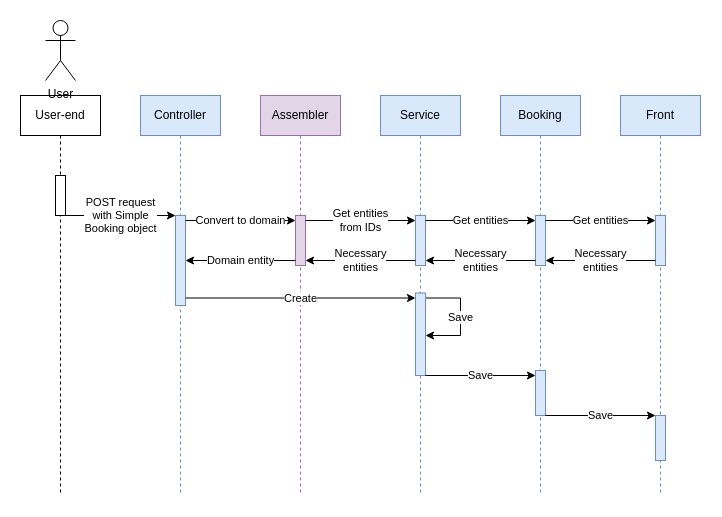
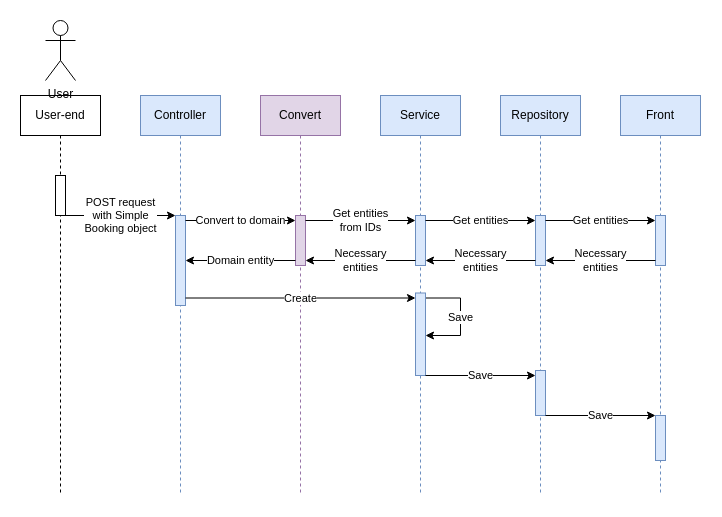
(301, 116) -> (301, 116)
(541, 116) -> (541, 116)
